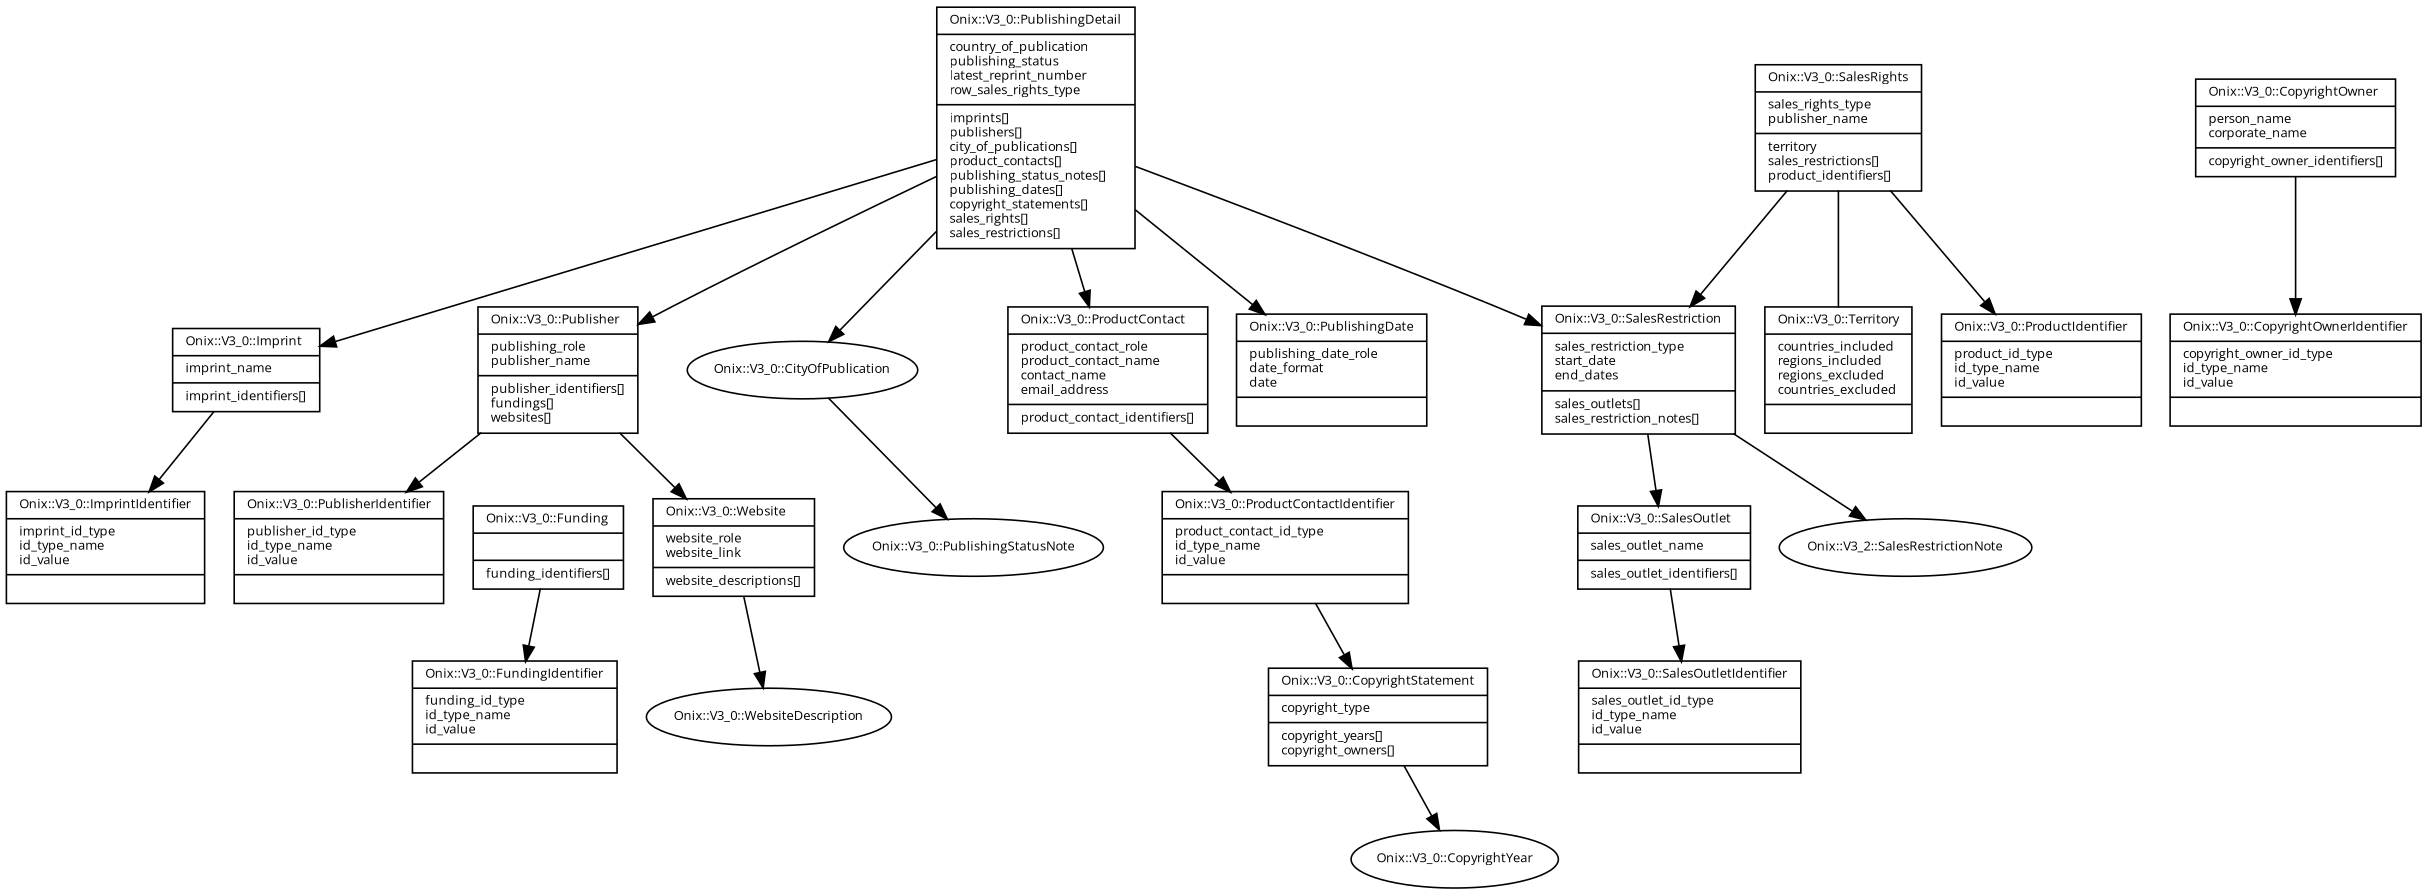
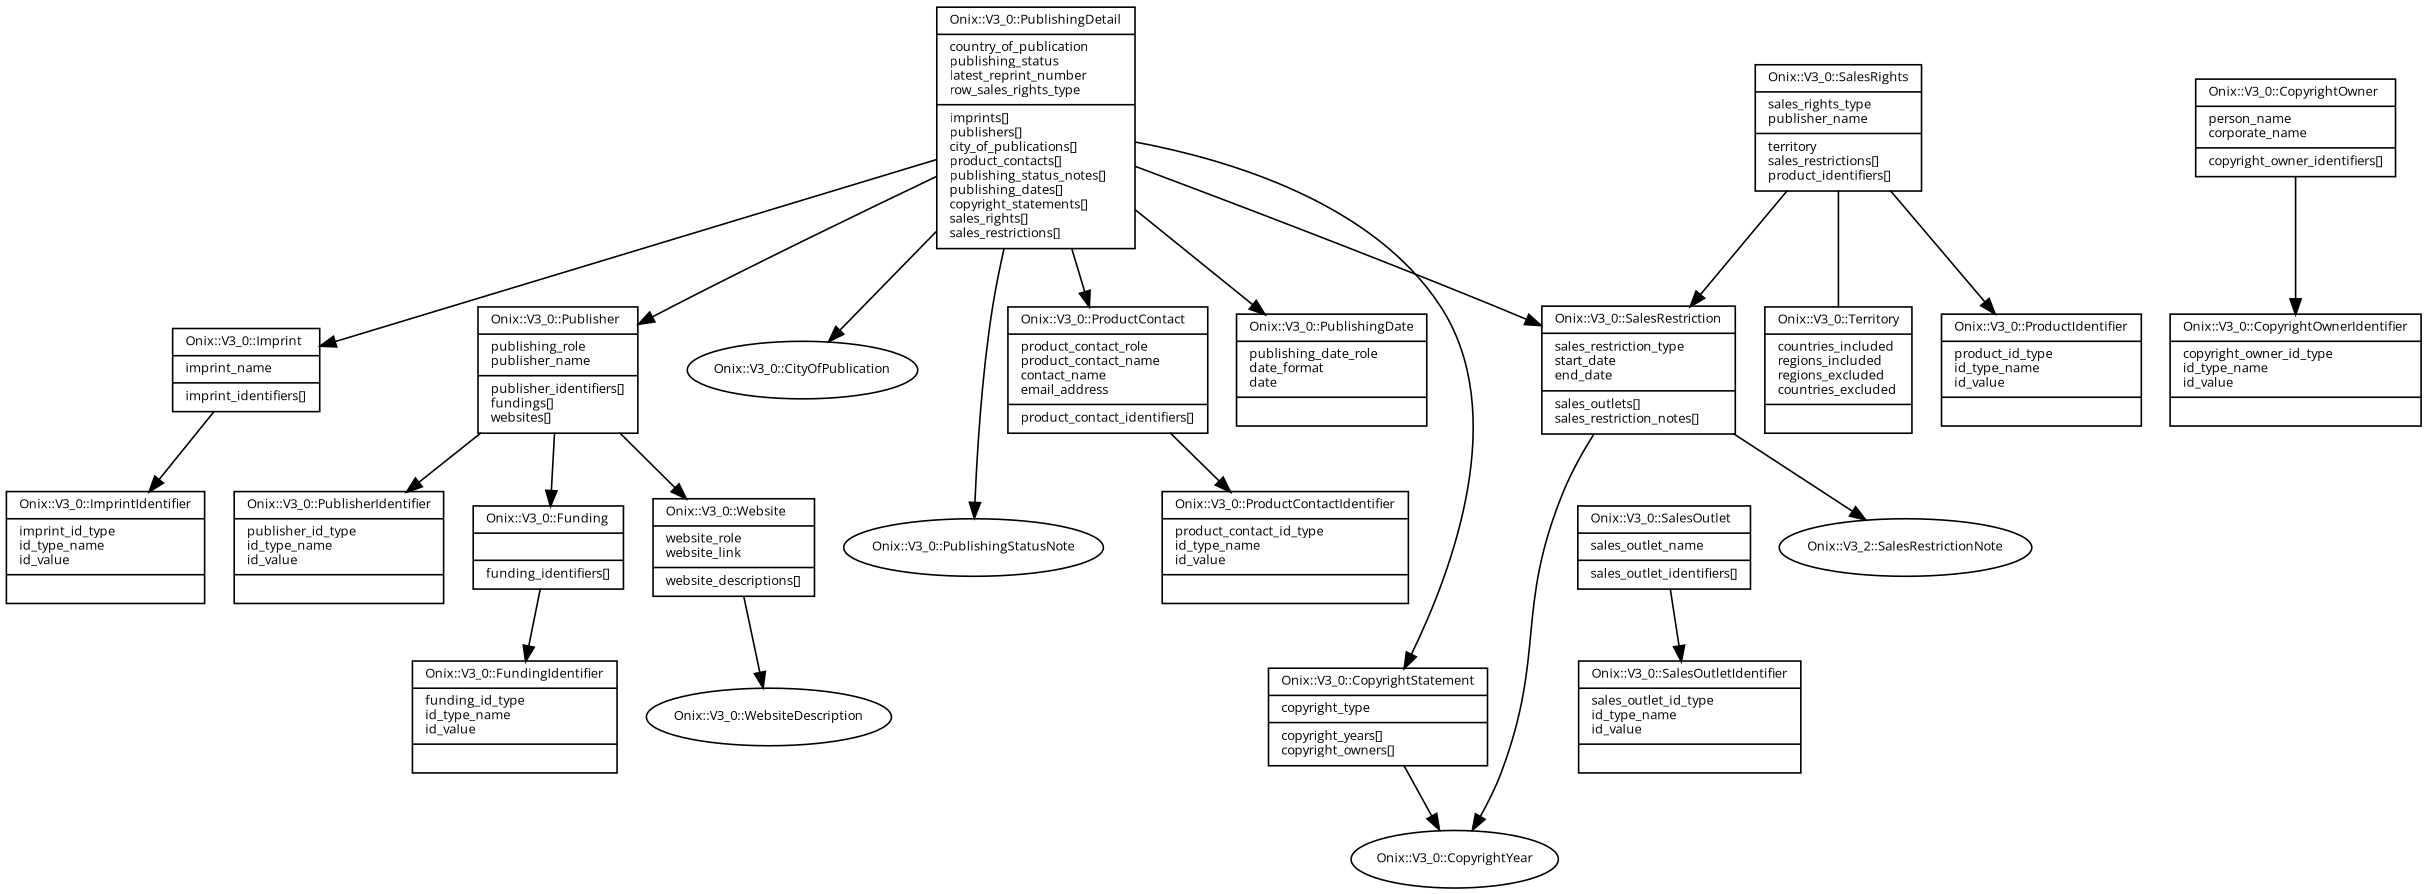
(1587, 376) -> (1584, 376)
(882, 453) -> (984, 375)
none -> (553, 461)
(1652, 462) -> (1532, 623)
(1330, 629) -> (1442, 310)
